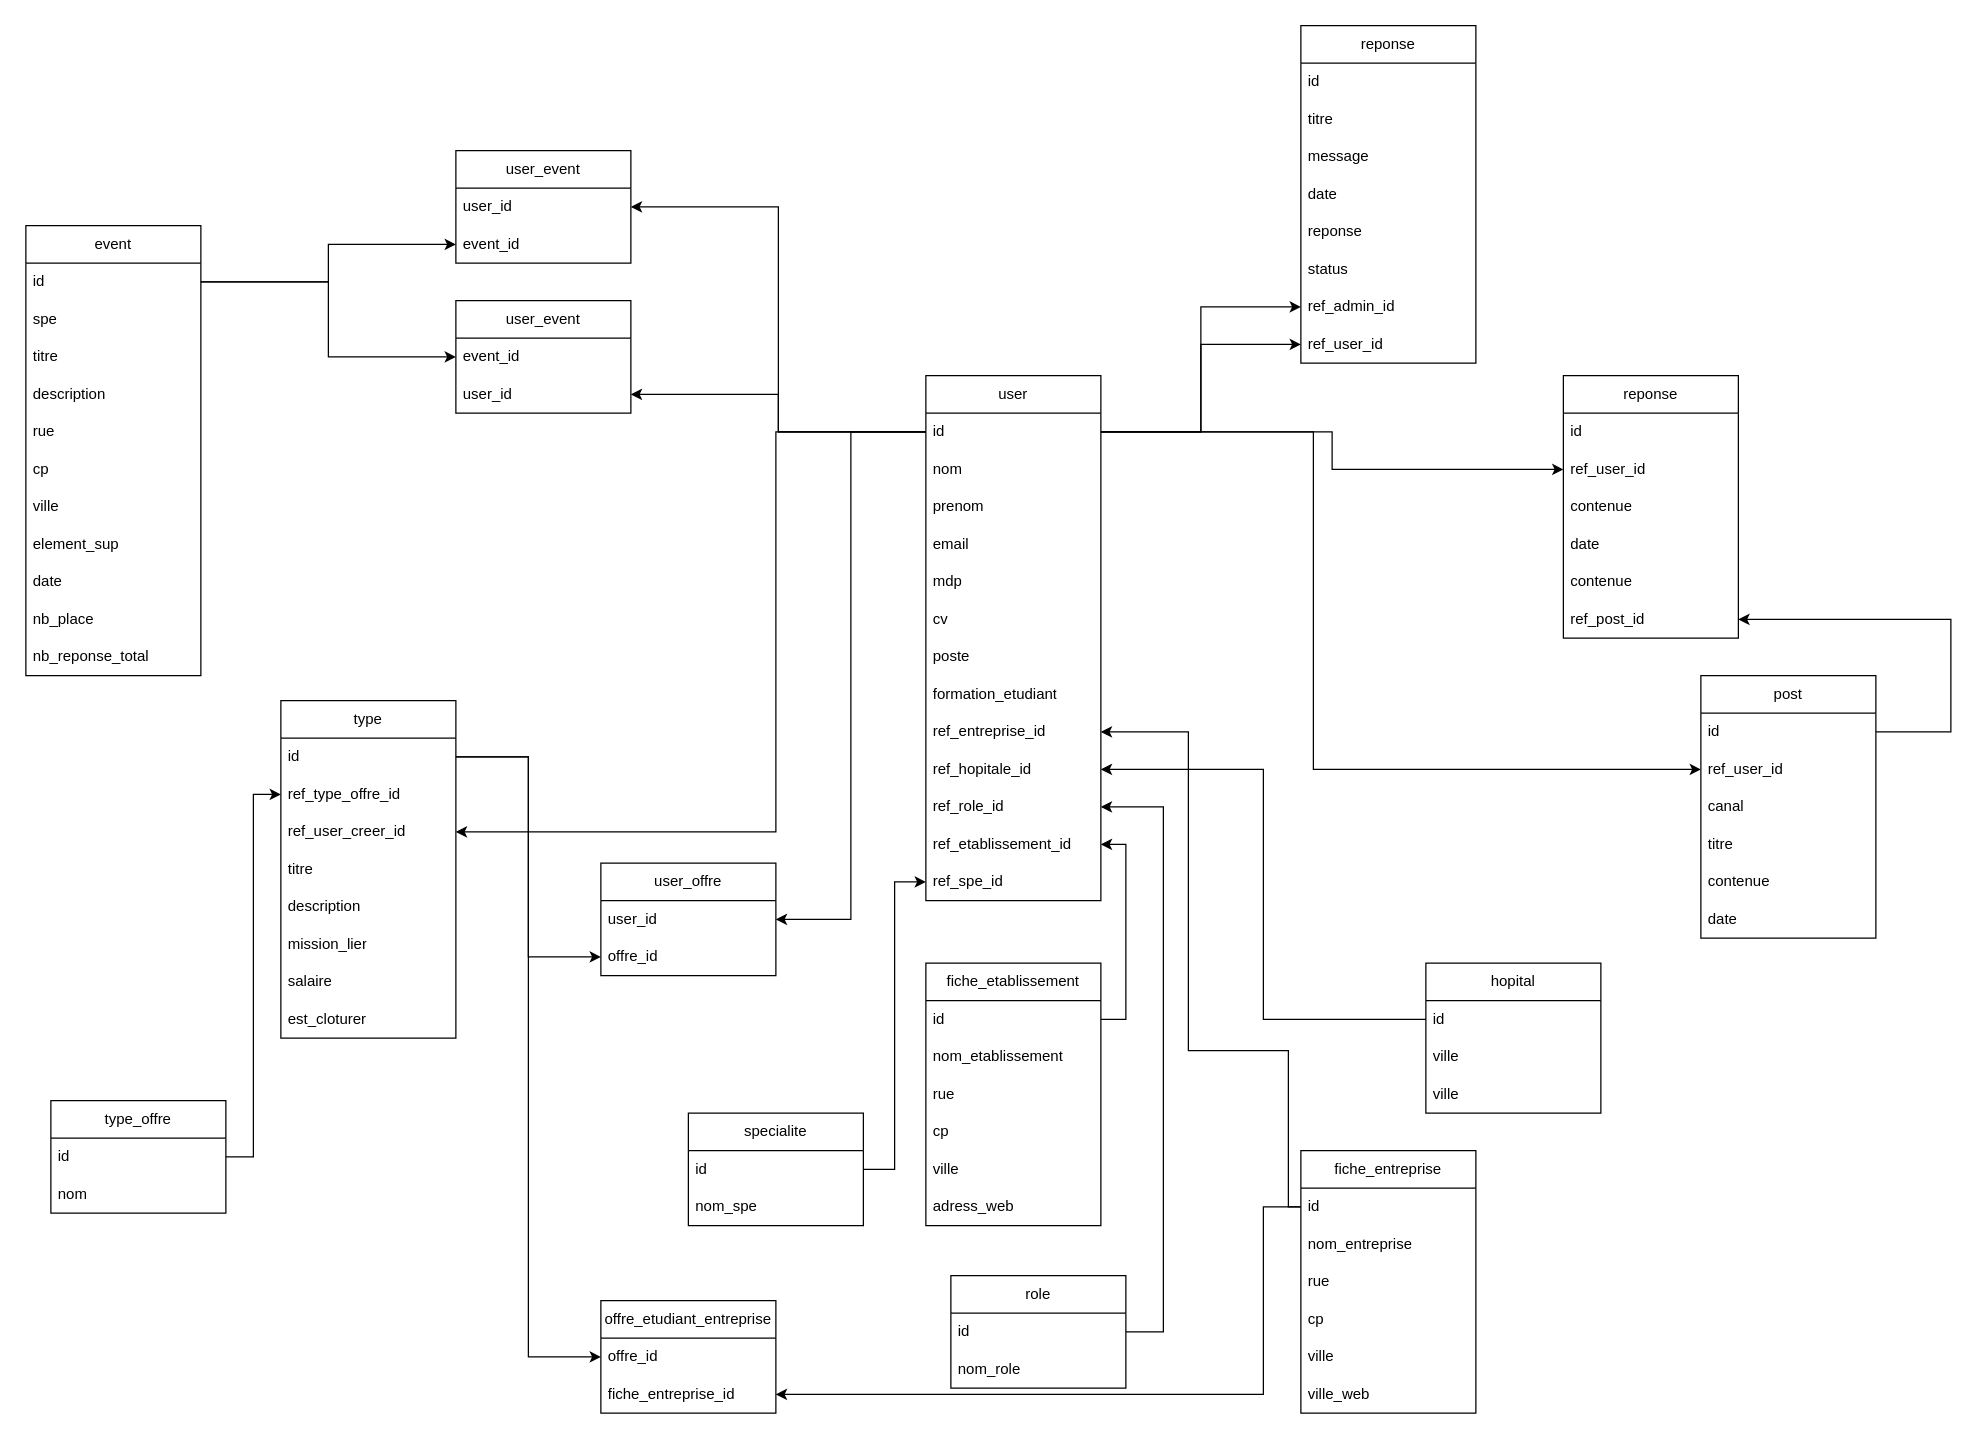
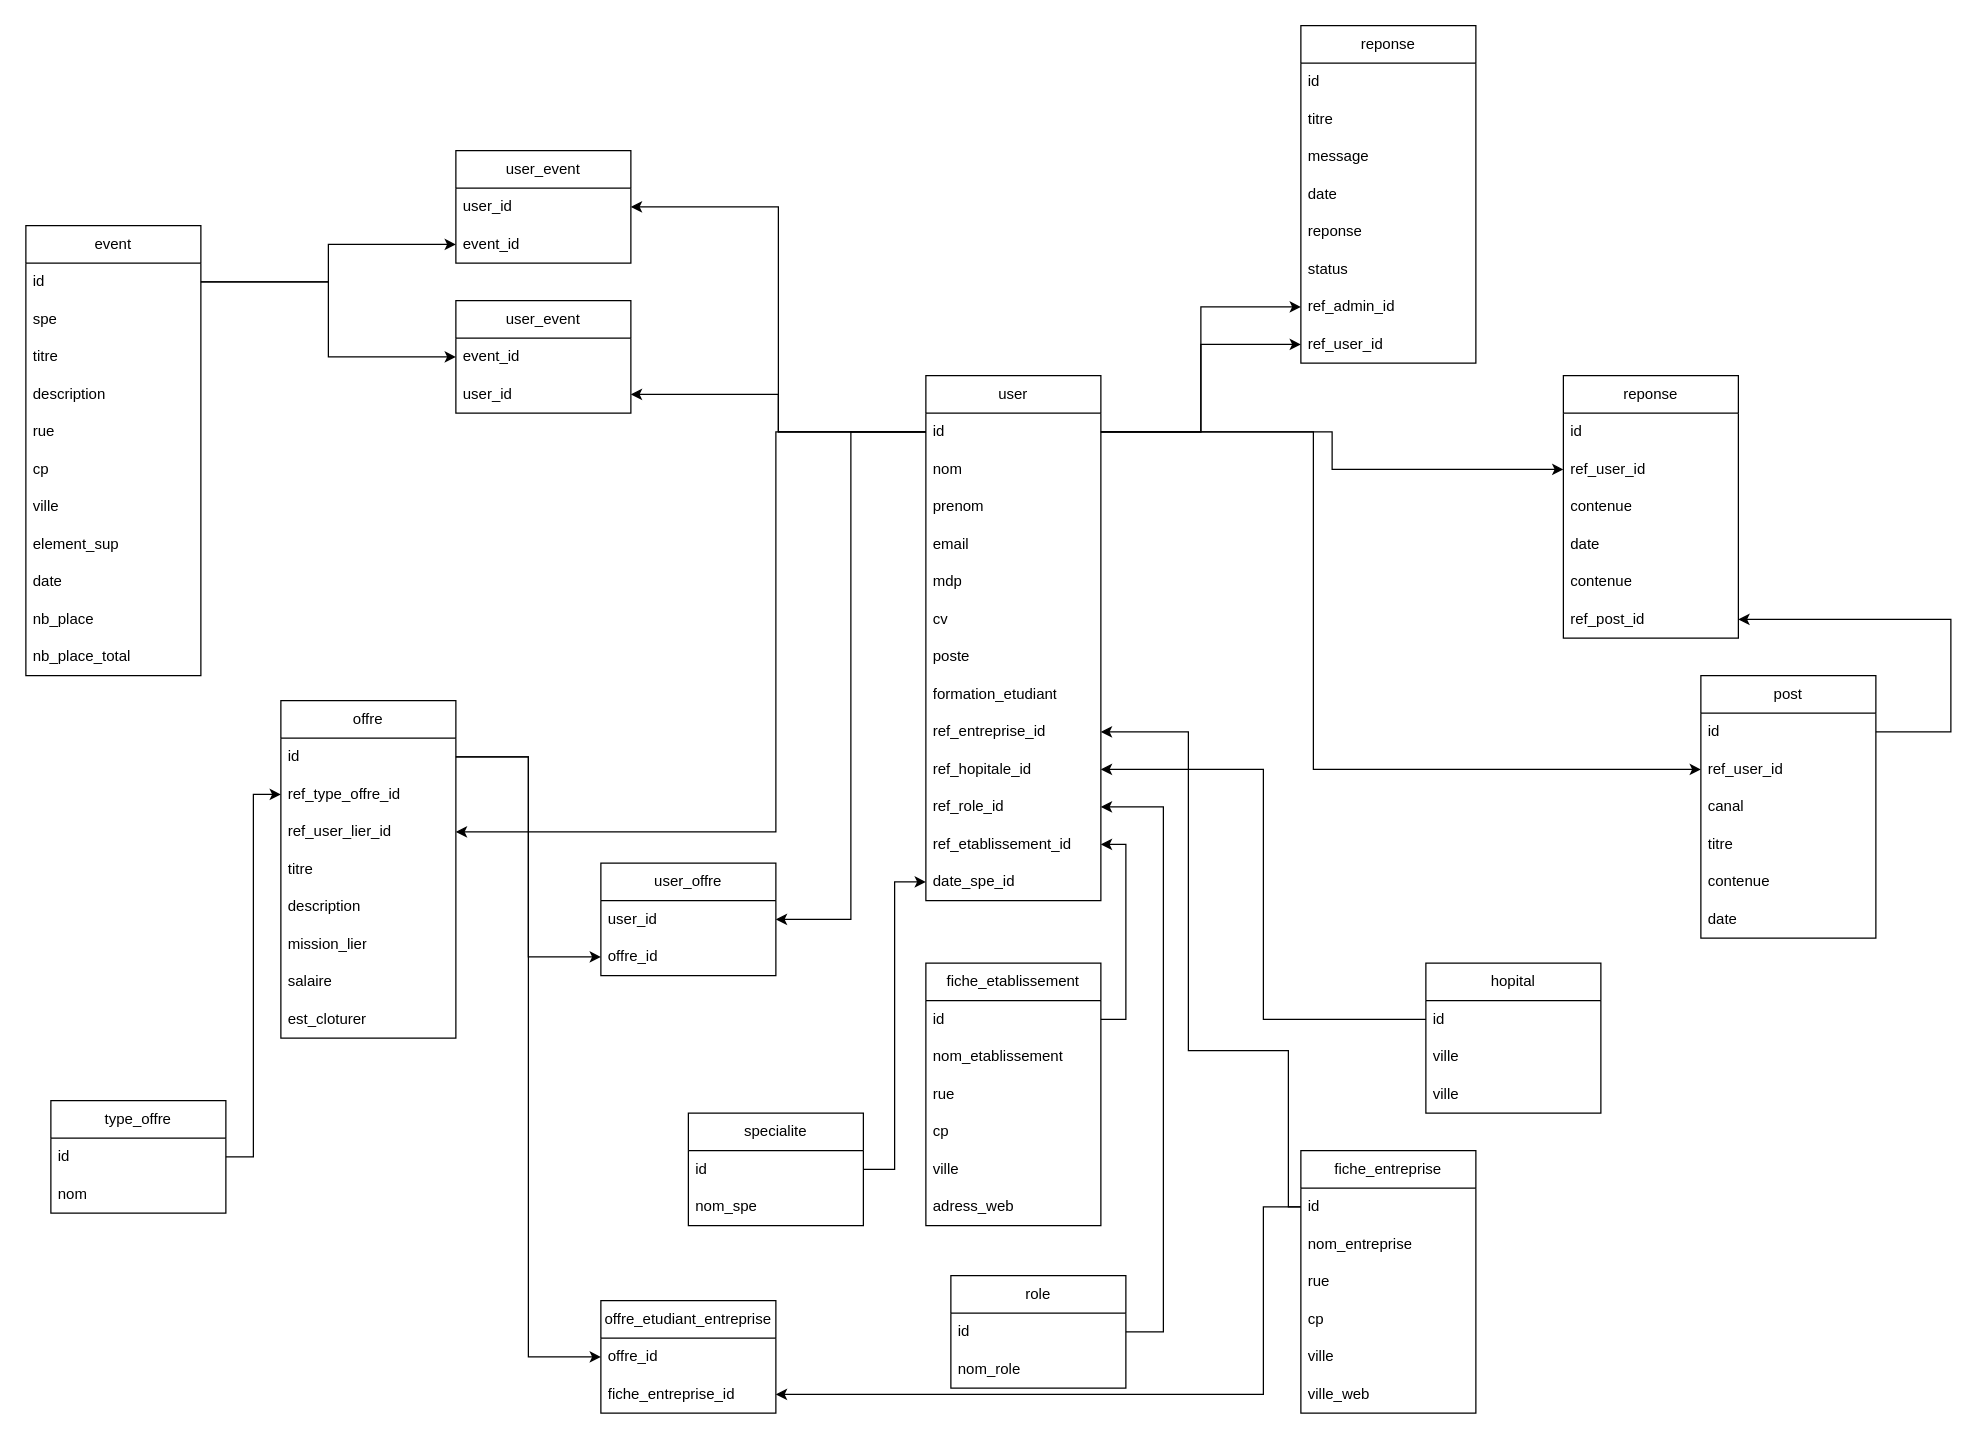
(98, 657) -> (88, 657)
(368, 719) -> (368, 719)
(358, 832) -> (349, 832)
(973, 882) -> (977, 882)
